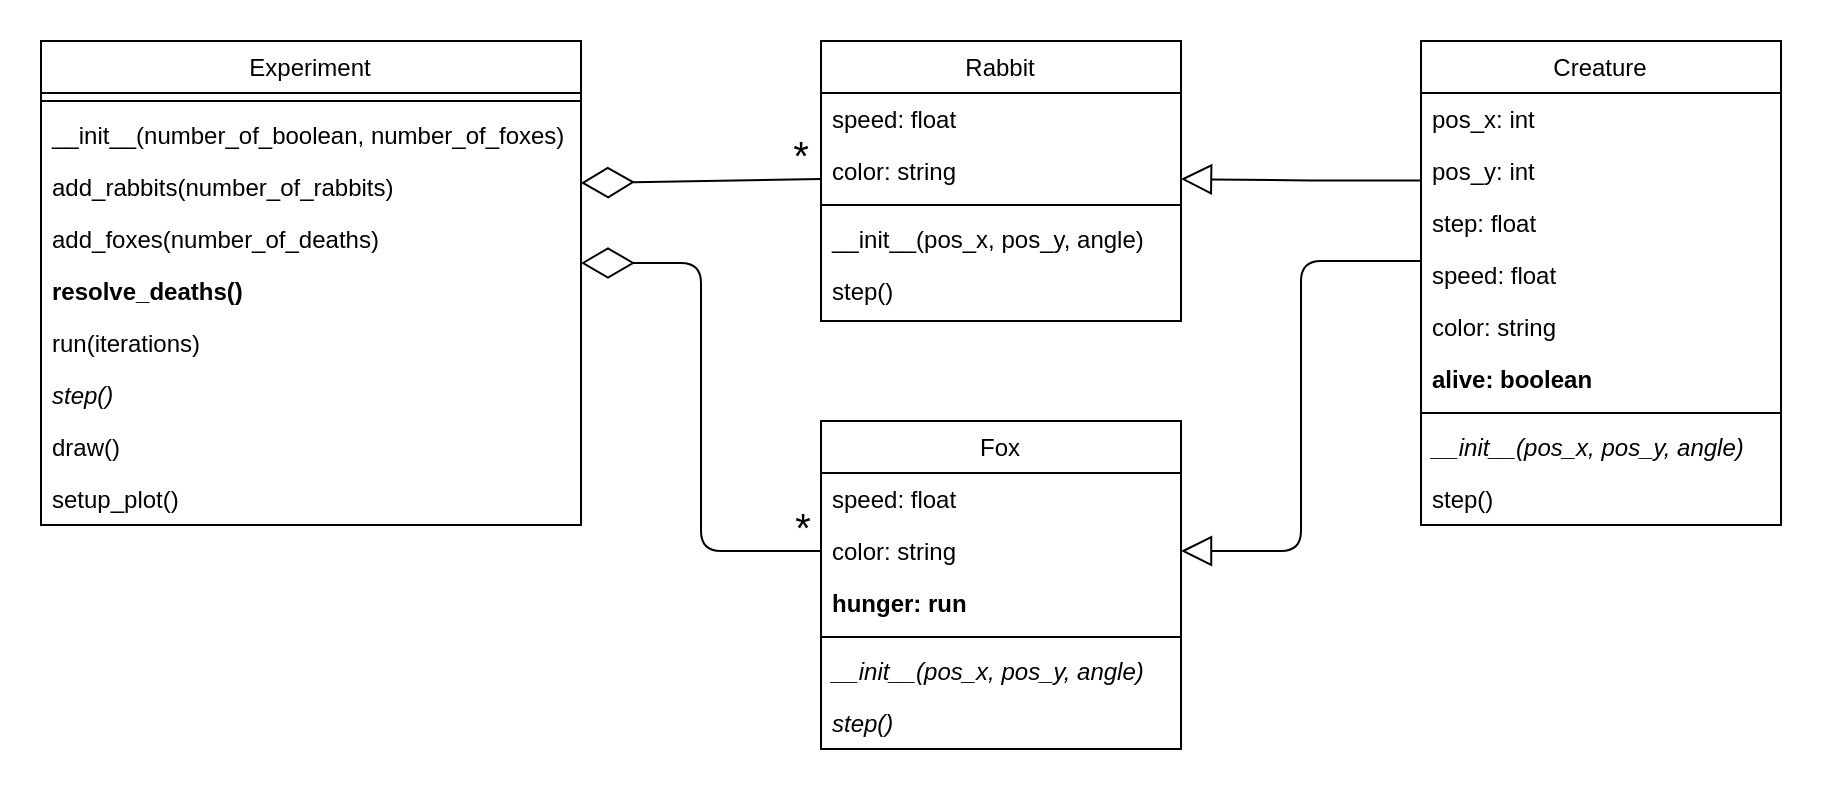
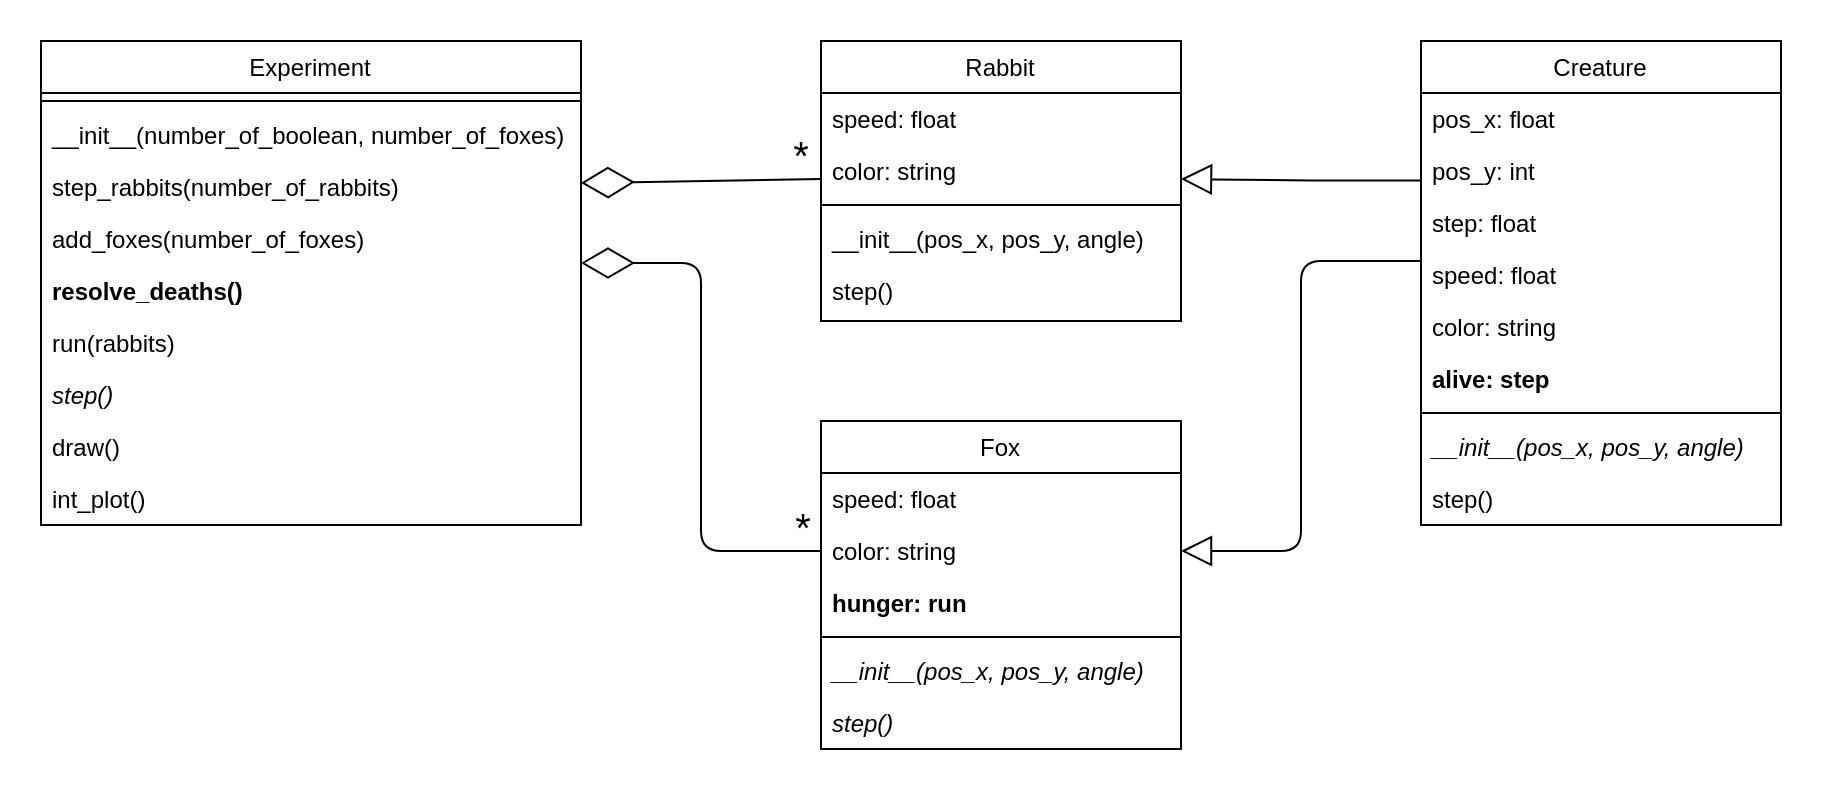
(1490, 120) -> (1503, 120)
(247, 188) -> (254, 188)
(233, 240) -> (227, 240)
(147, 344) -> (130, 344)
(1510, 380) -> (1493, 380)
(130, 500) -> (113, 500)
